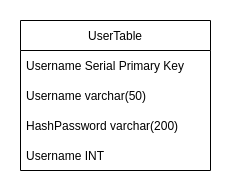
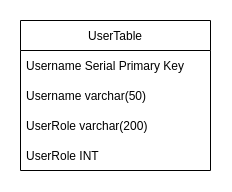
(108, 126) -> (93, 126)
(65, 156) -> (63, 156)
